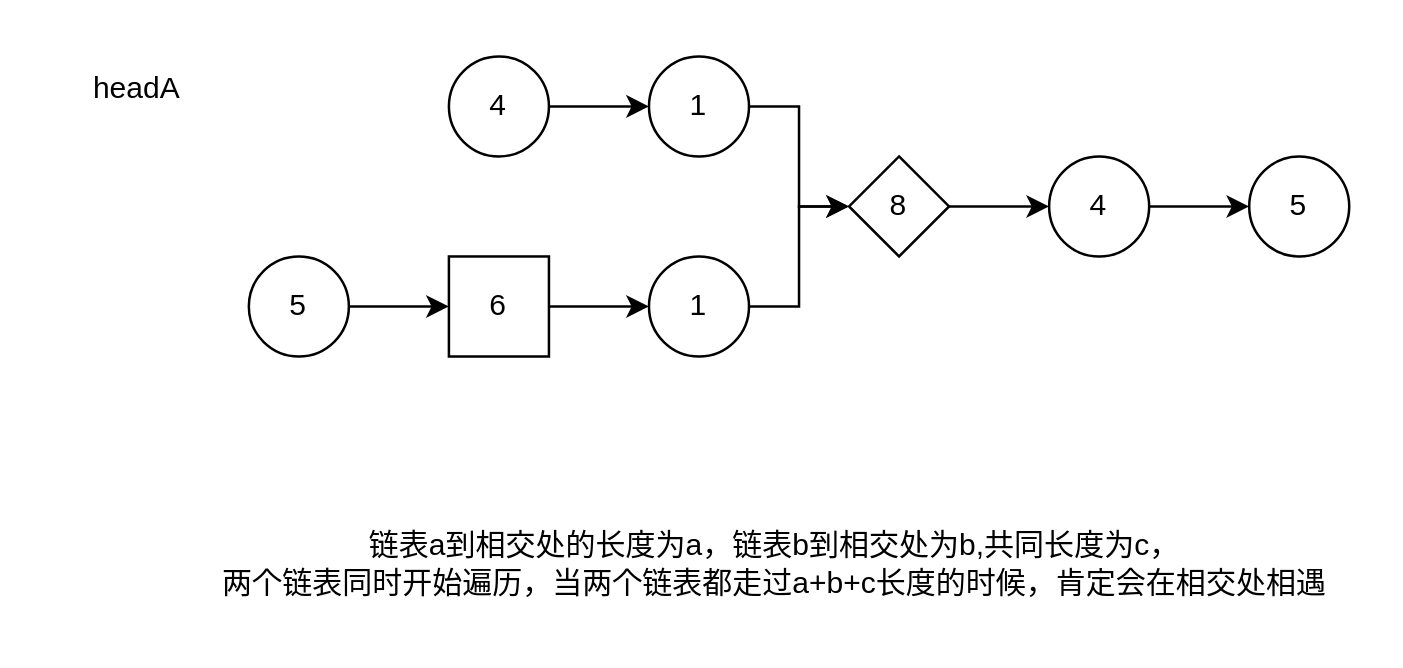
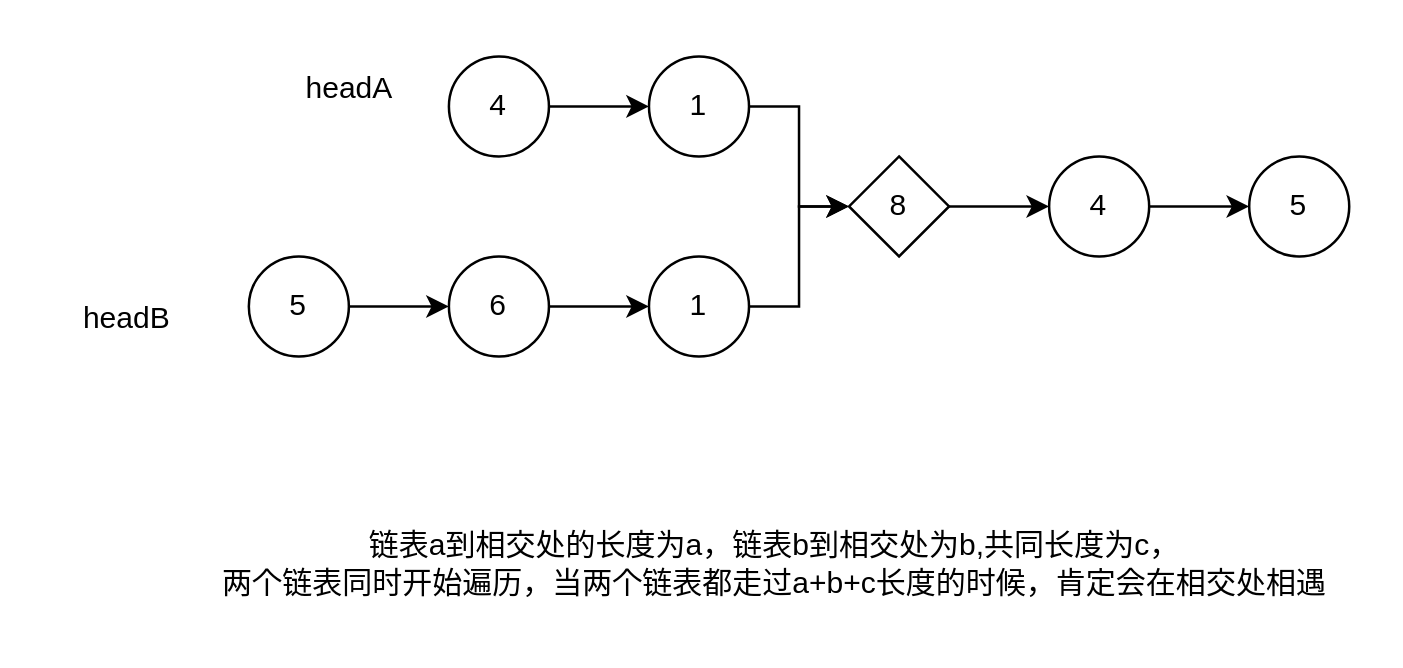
(136, 89) -> (349, 89)
(499, 306) -> (499, 306)
none -> (126, 319)
